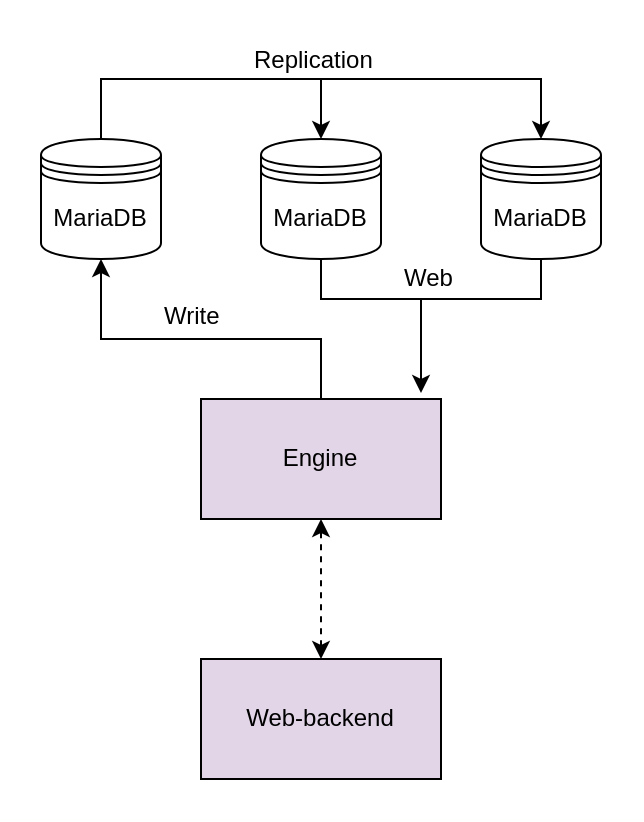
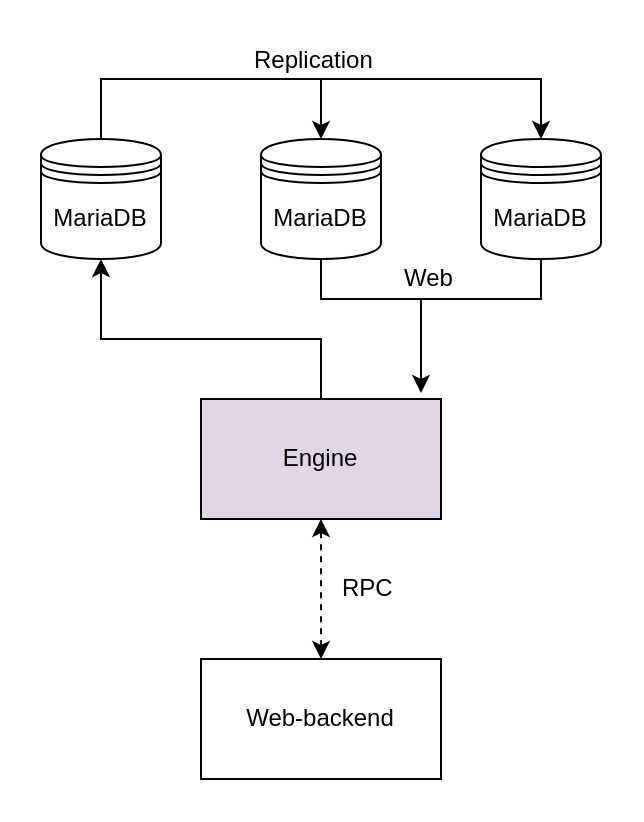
(201, 317) -> none
none -> (379, 589)
(321, 719) -> (321, 719)
